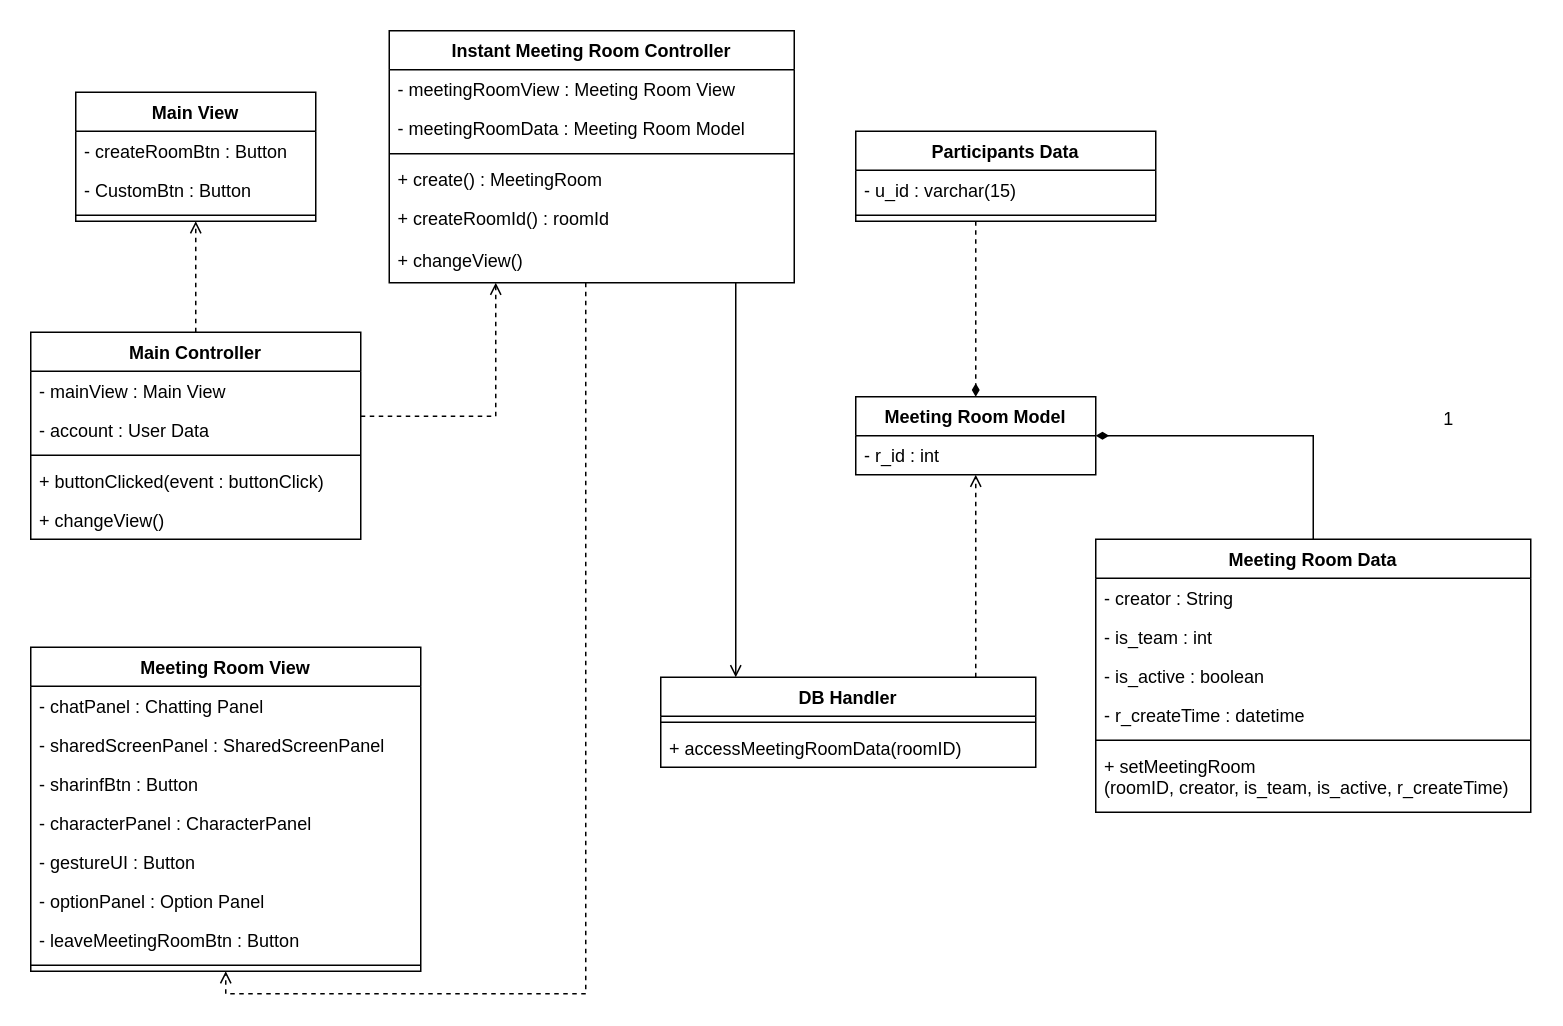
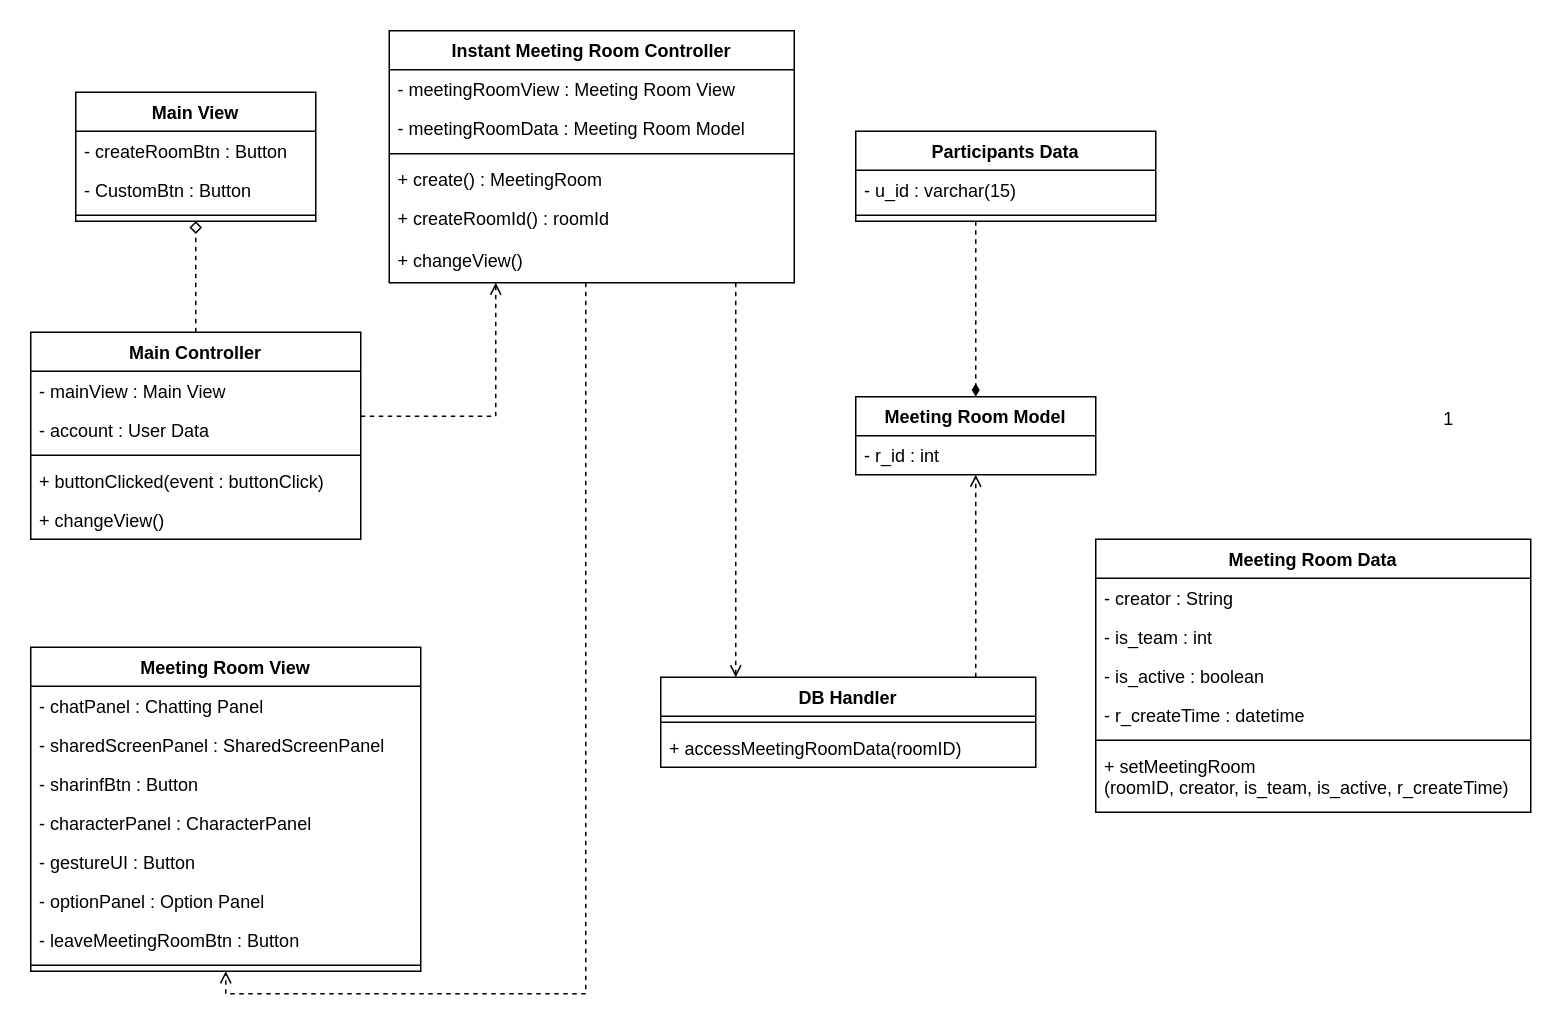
(196, 230) -> (196, 234)
(1262, 436) -> none
(736, 477) -> (736, 477)
